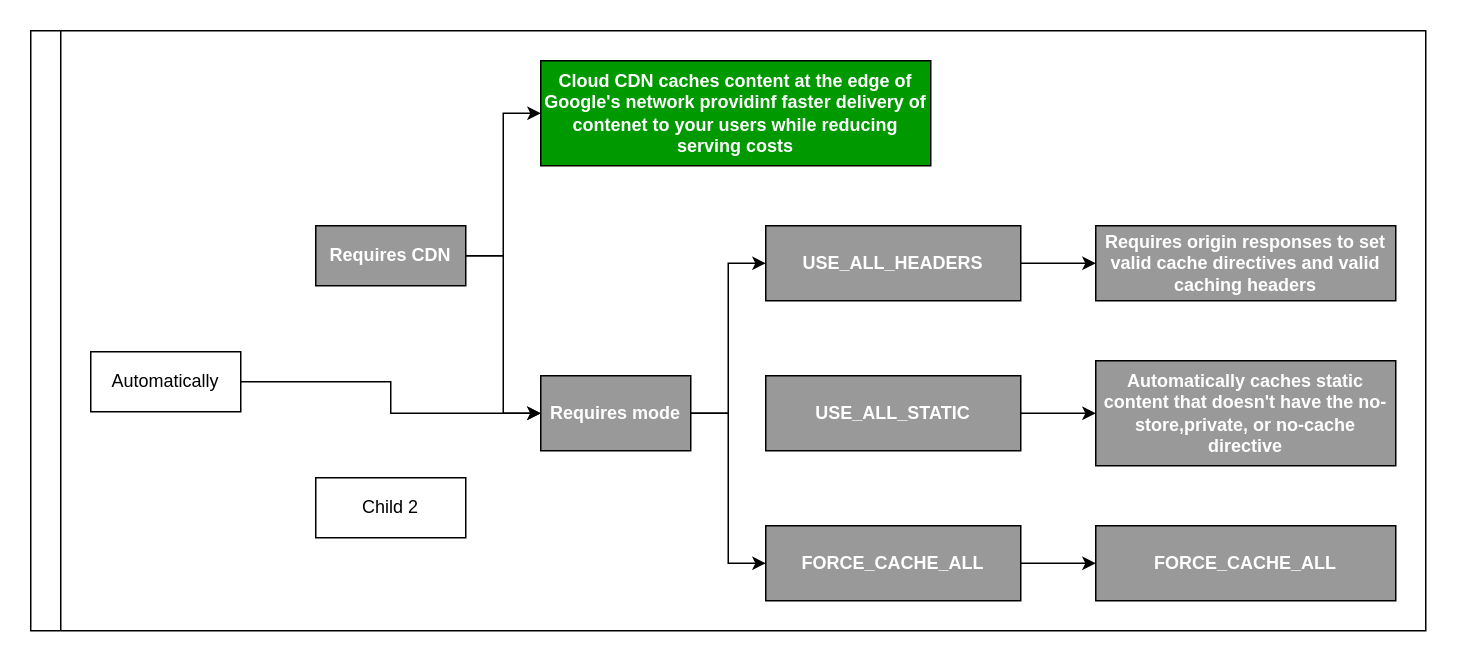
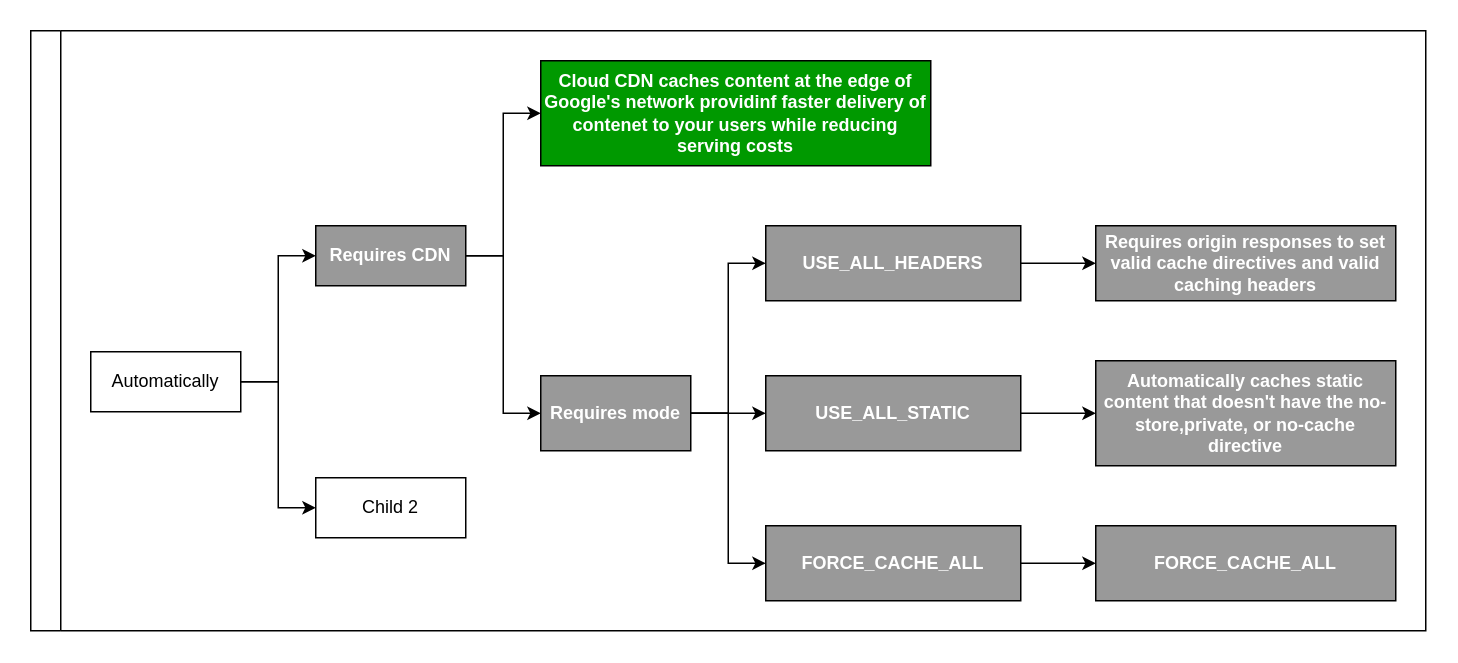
(391, 397) -> (278, 304)
none -> (744, 413)
none -> (278, 459)
